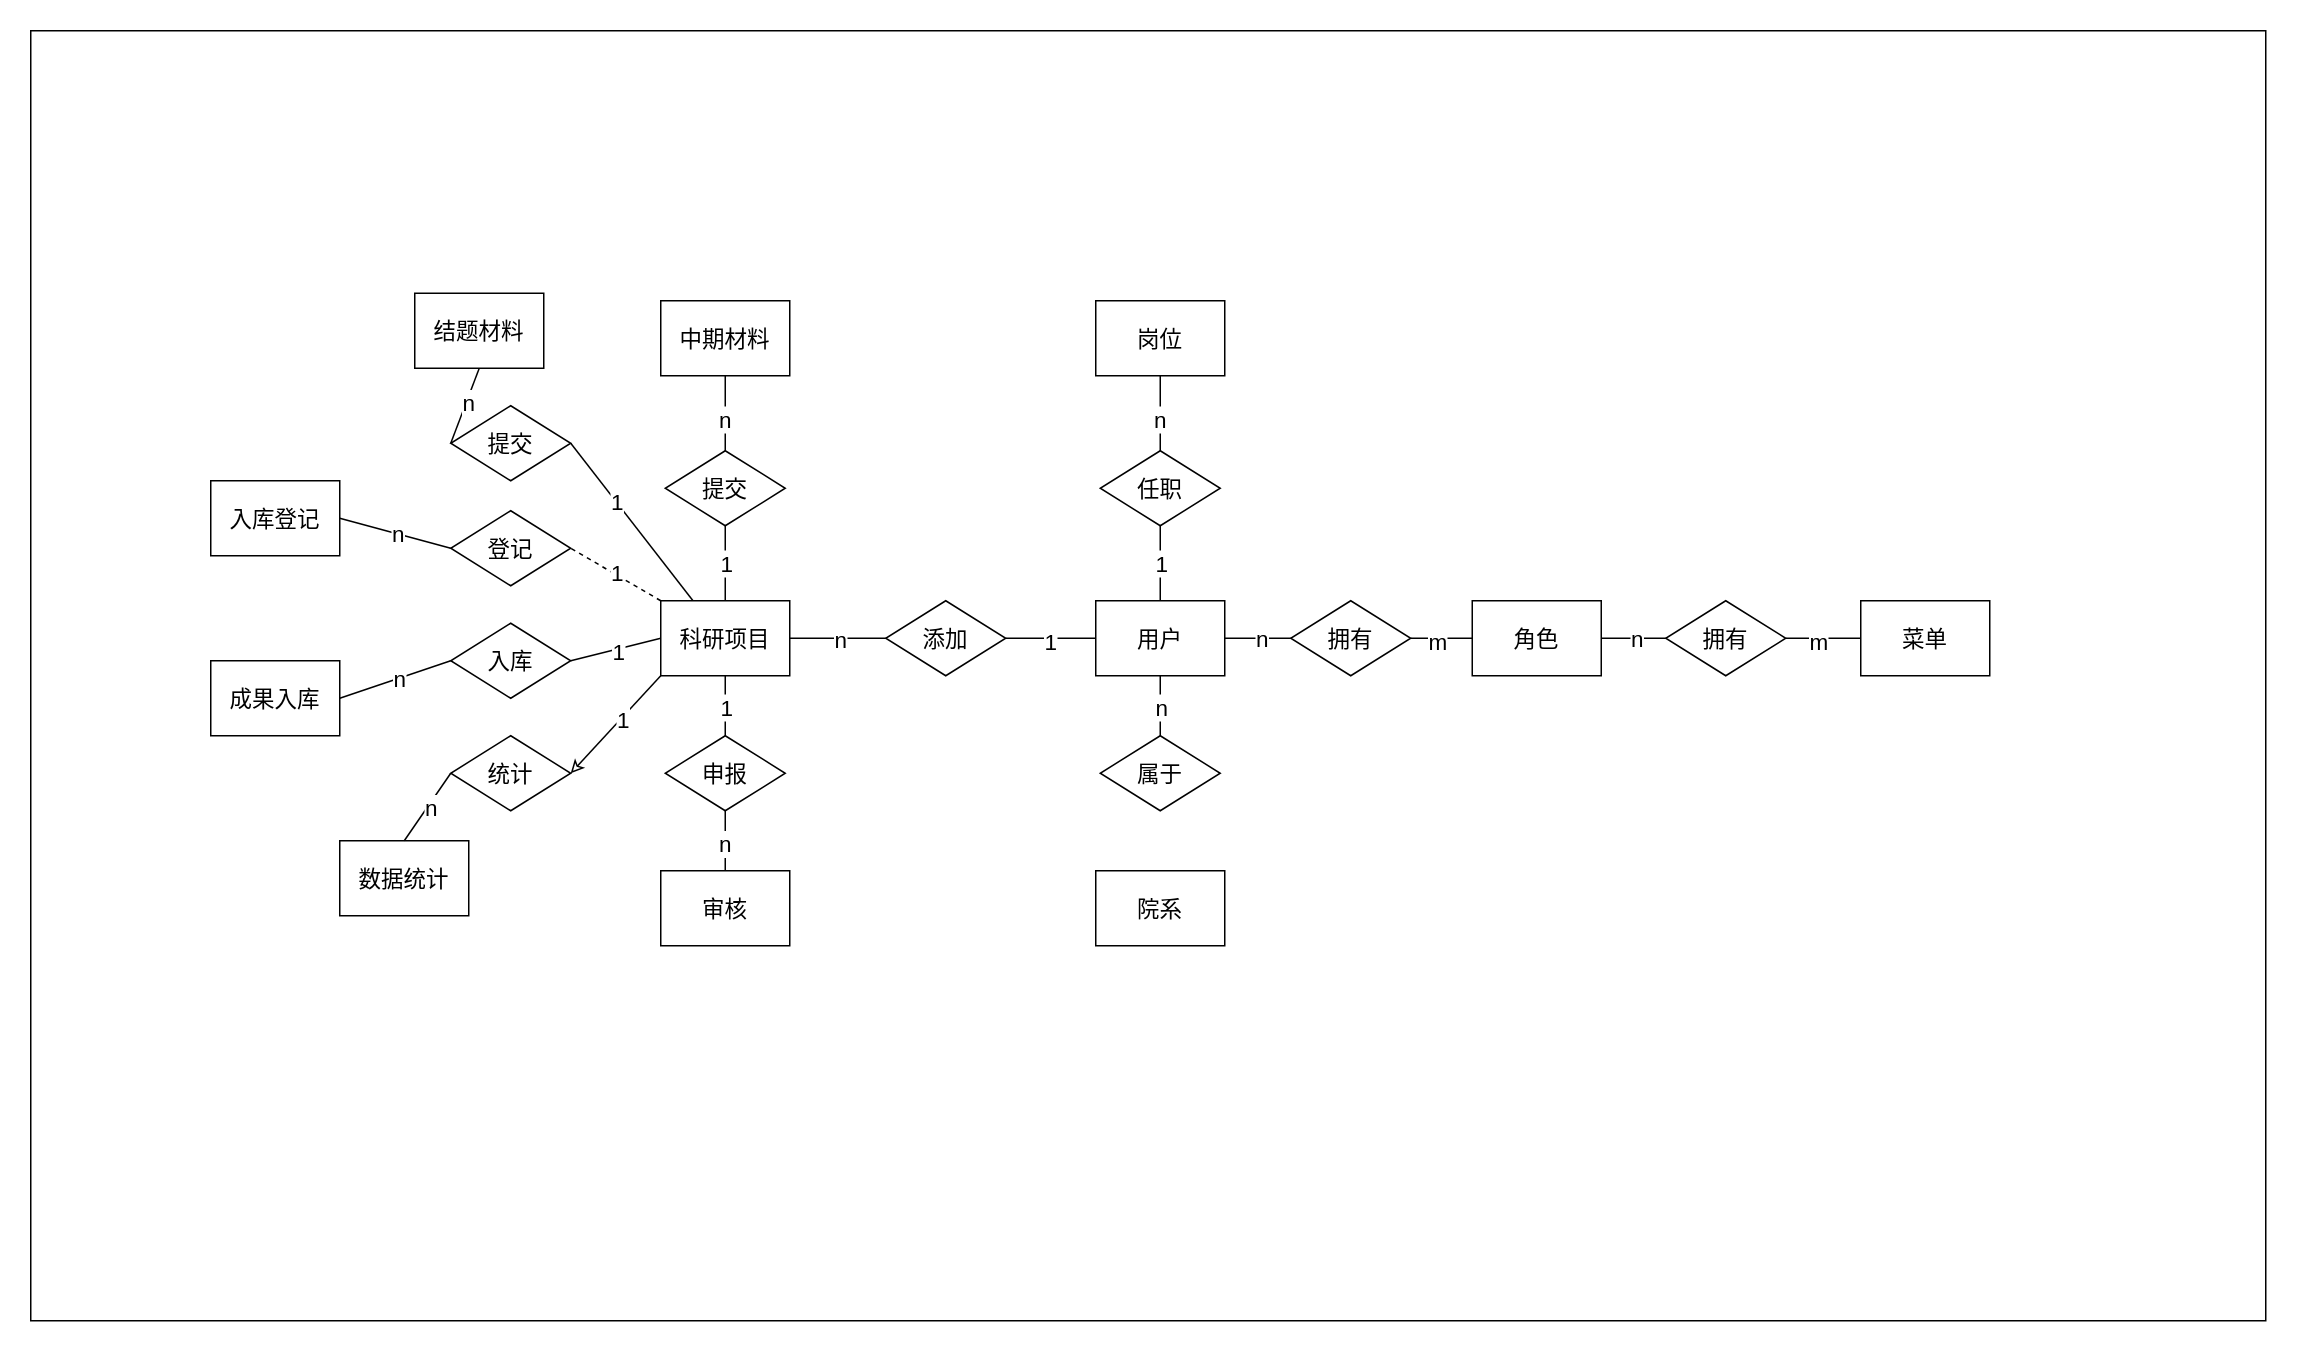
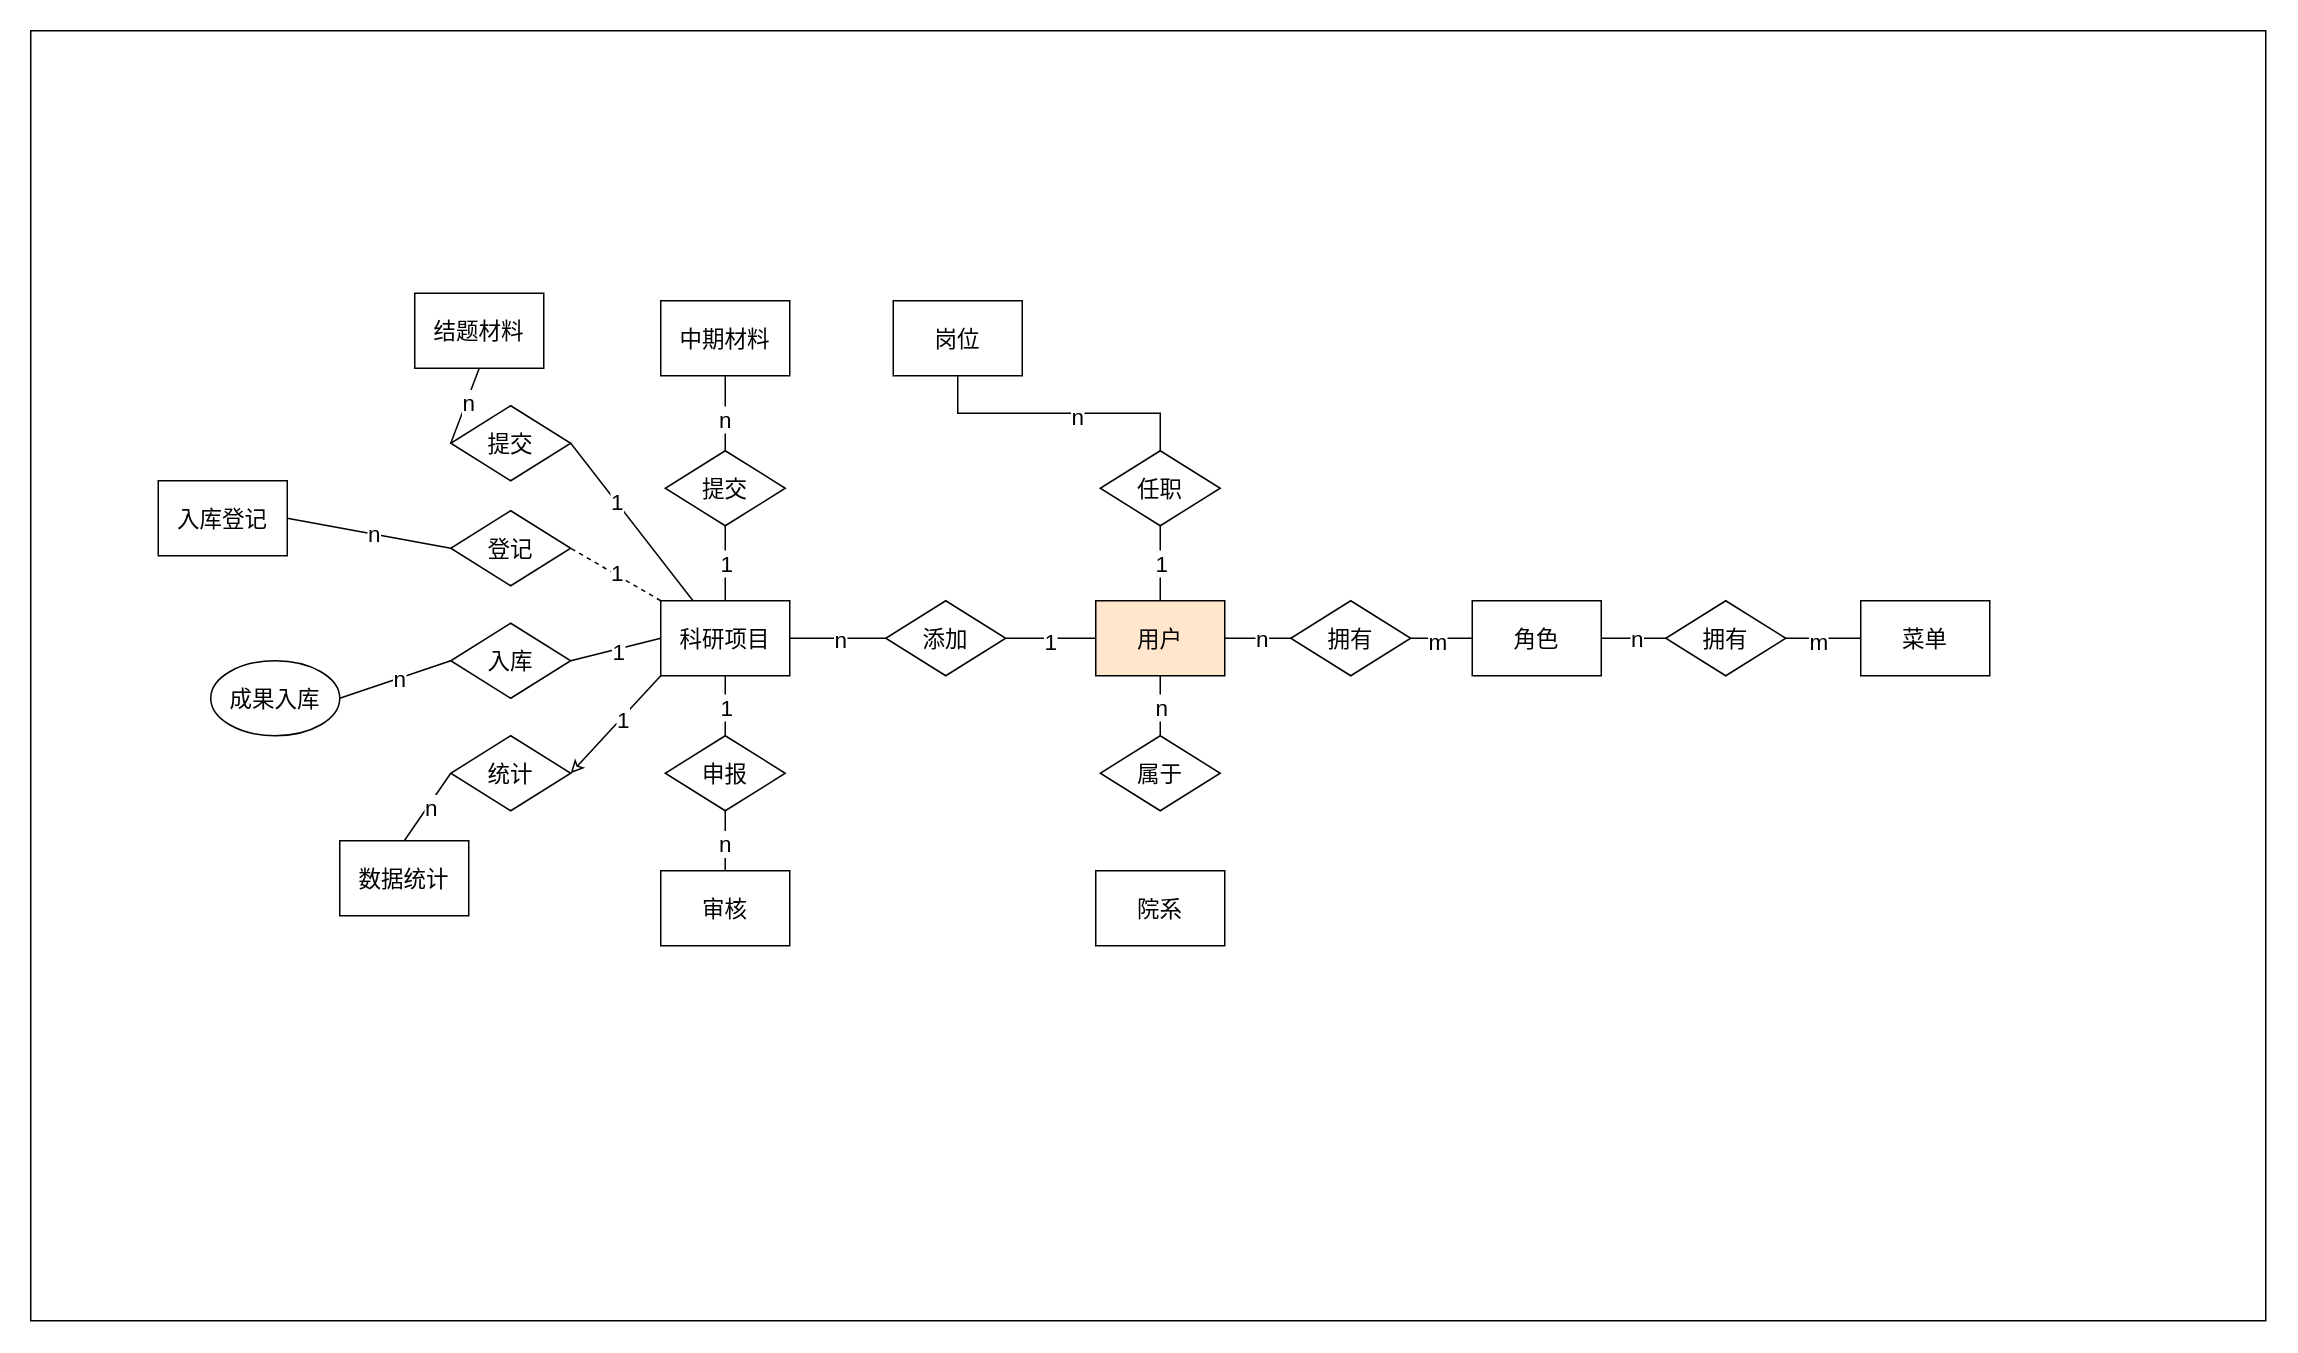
(1160, 338) -> (958, 338)
(275, 518) -> (223, 518)
(1160, 638) -> (1160, 638)
(275, 698) -> (275, 698)
